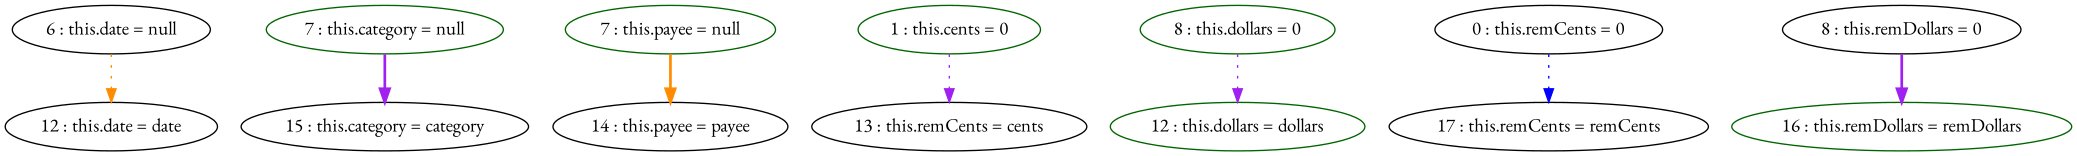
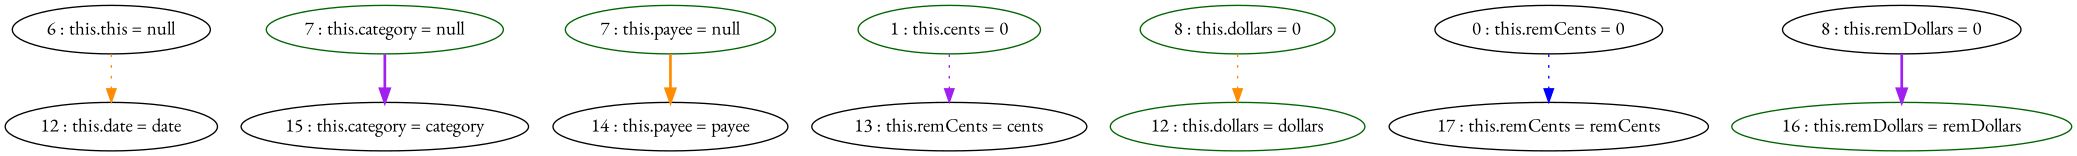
(111, 30) -> (111, 30)
(1238, 72) -> (1238, 72)
